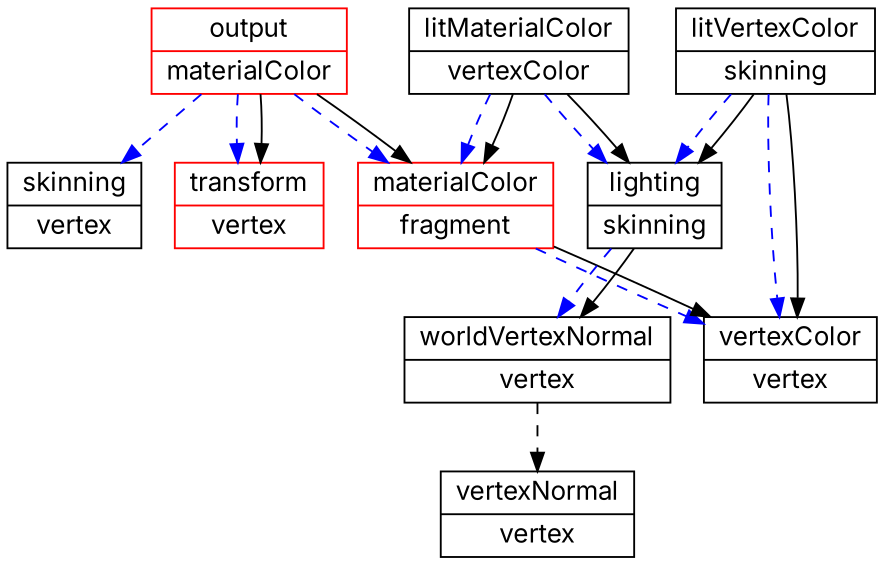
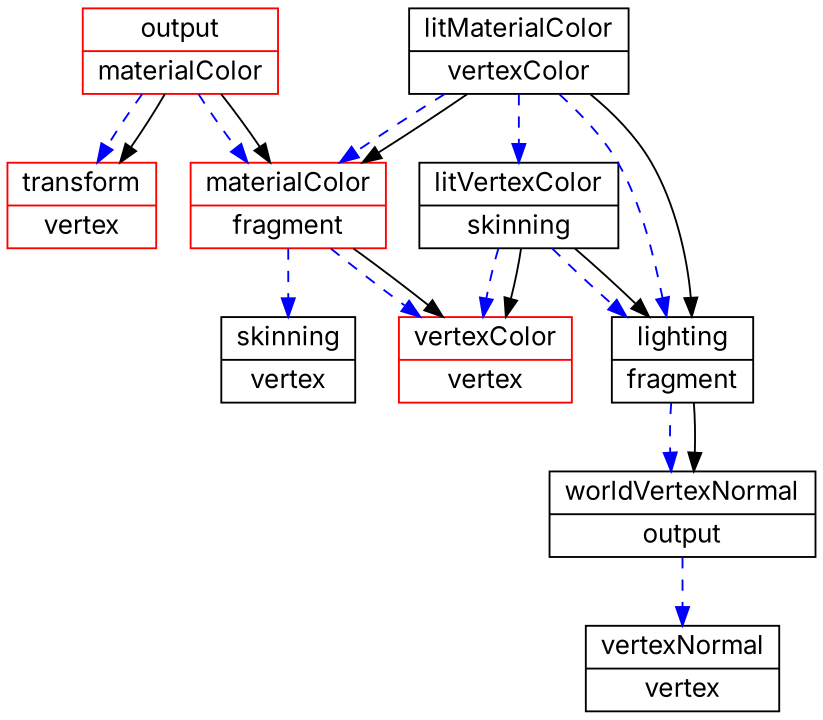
none -> (519, 119)
(169, 122) -> (288, 273)
(655, 226) -> (683, 380)
(790, 360) -> (485, 360)
(537, 380) -> (683, 535)
(537, 428) -> (683, 582)
